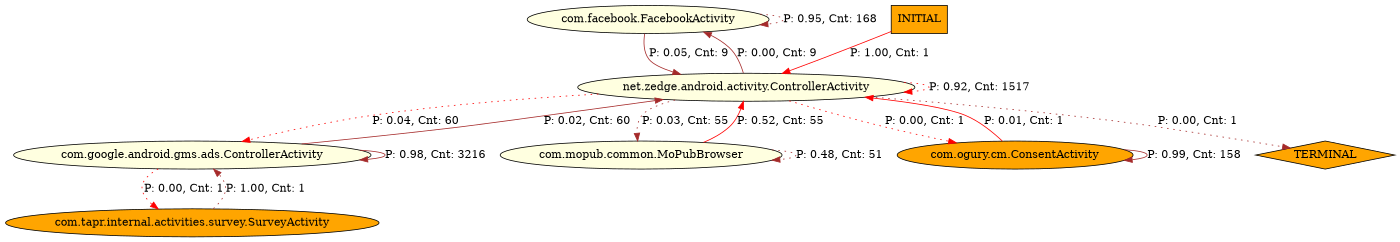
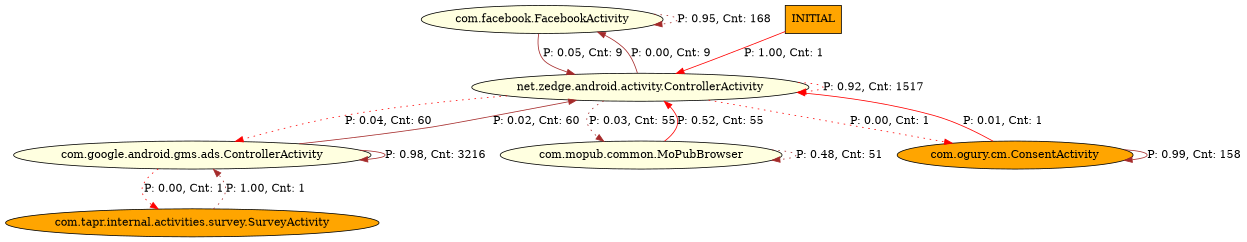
(1325, 155) -> none
